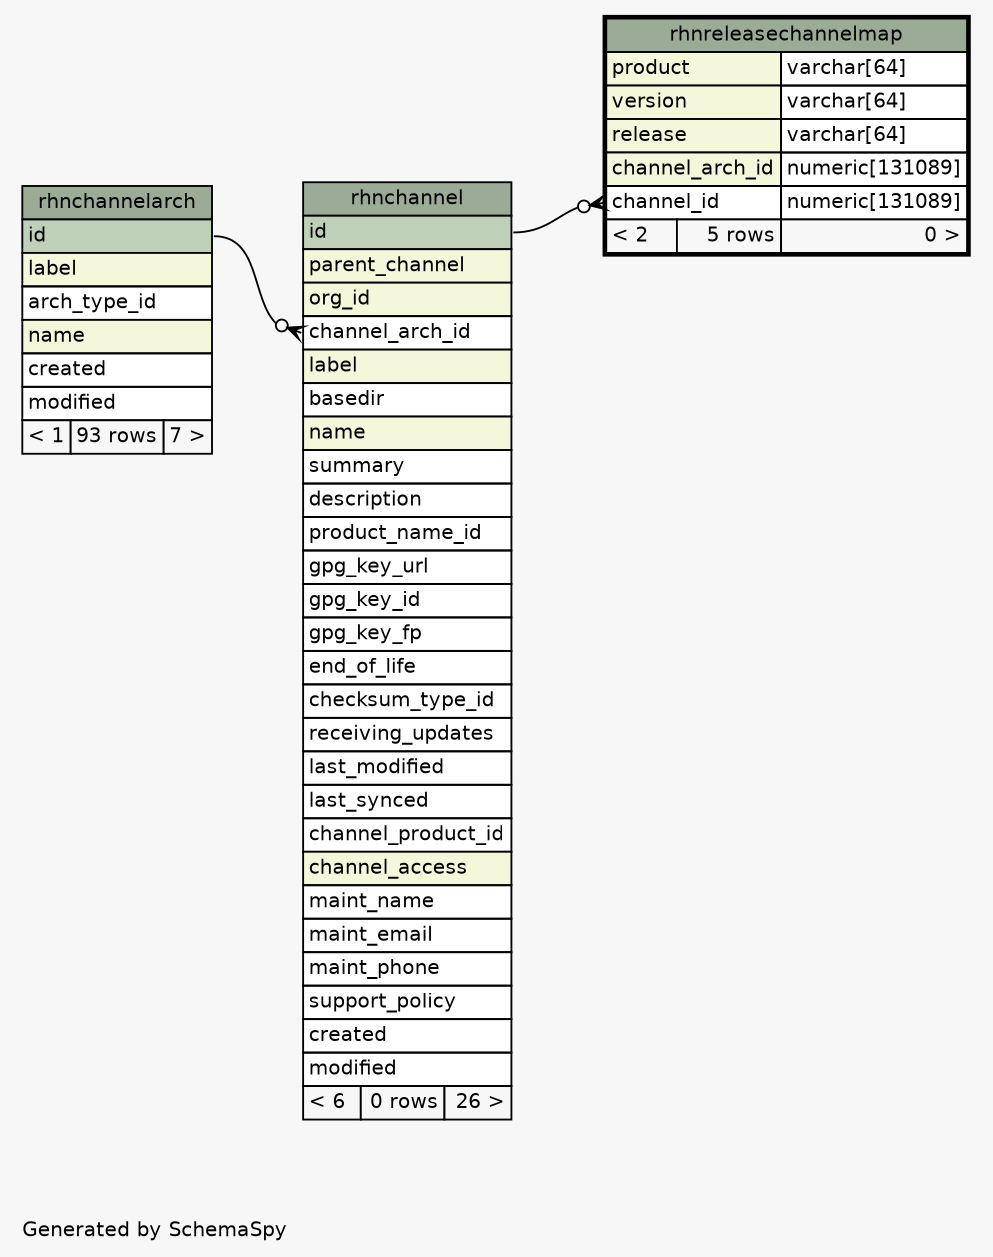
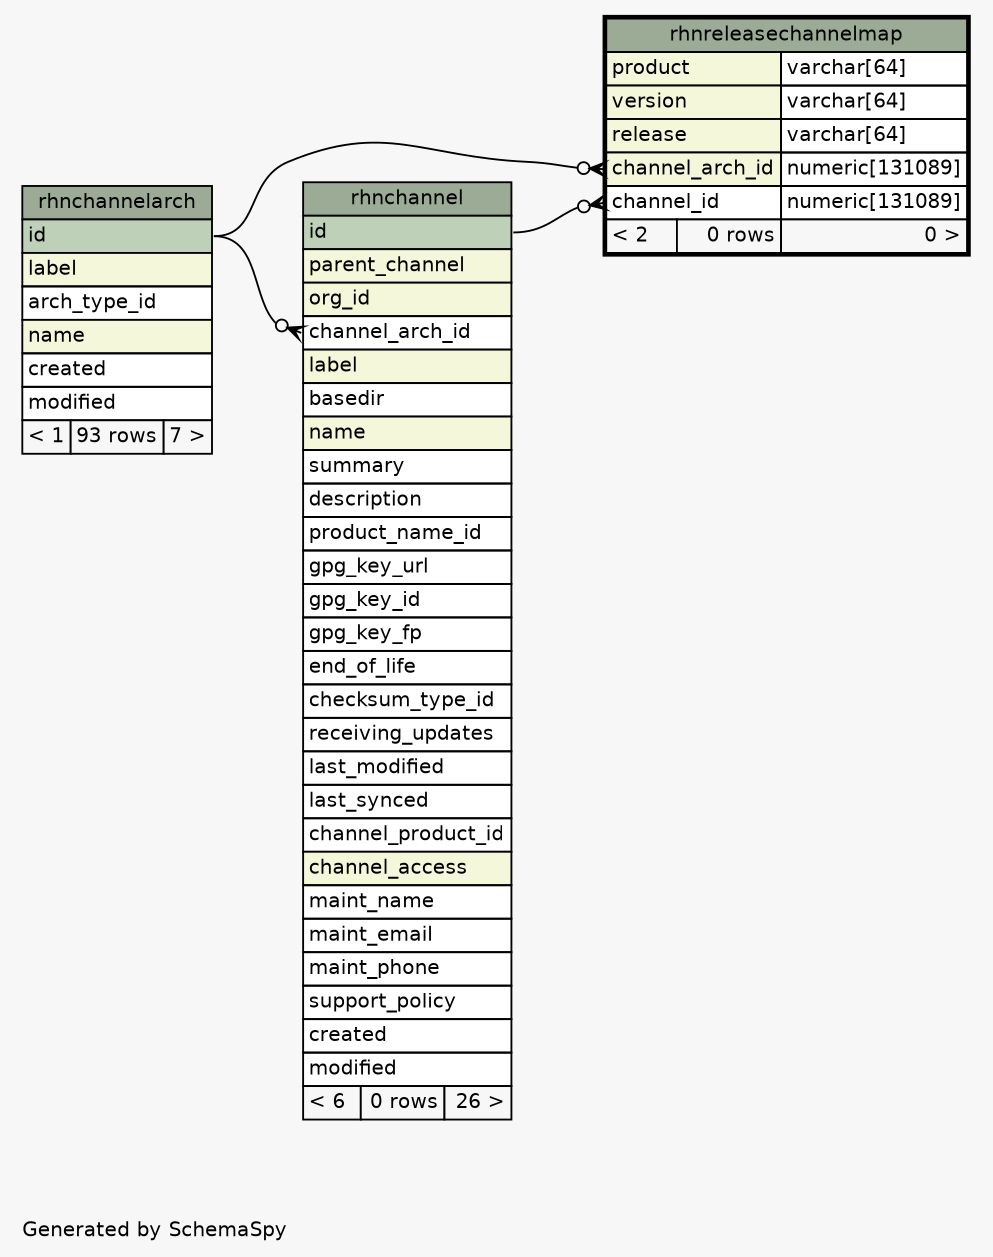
none -> (377, 143)
(741, 235) -> (741, 235)
